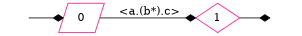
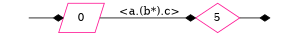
(218, 18) -> (218, 18)
